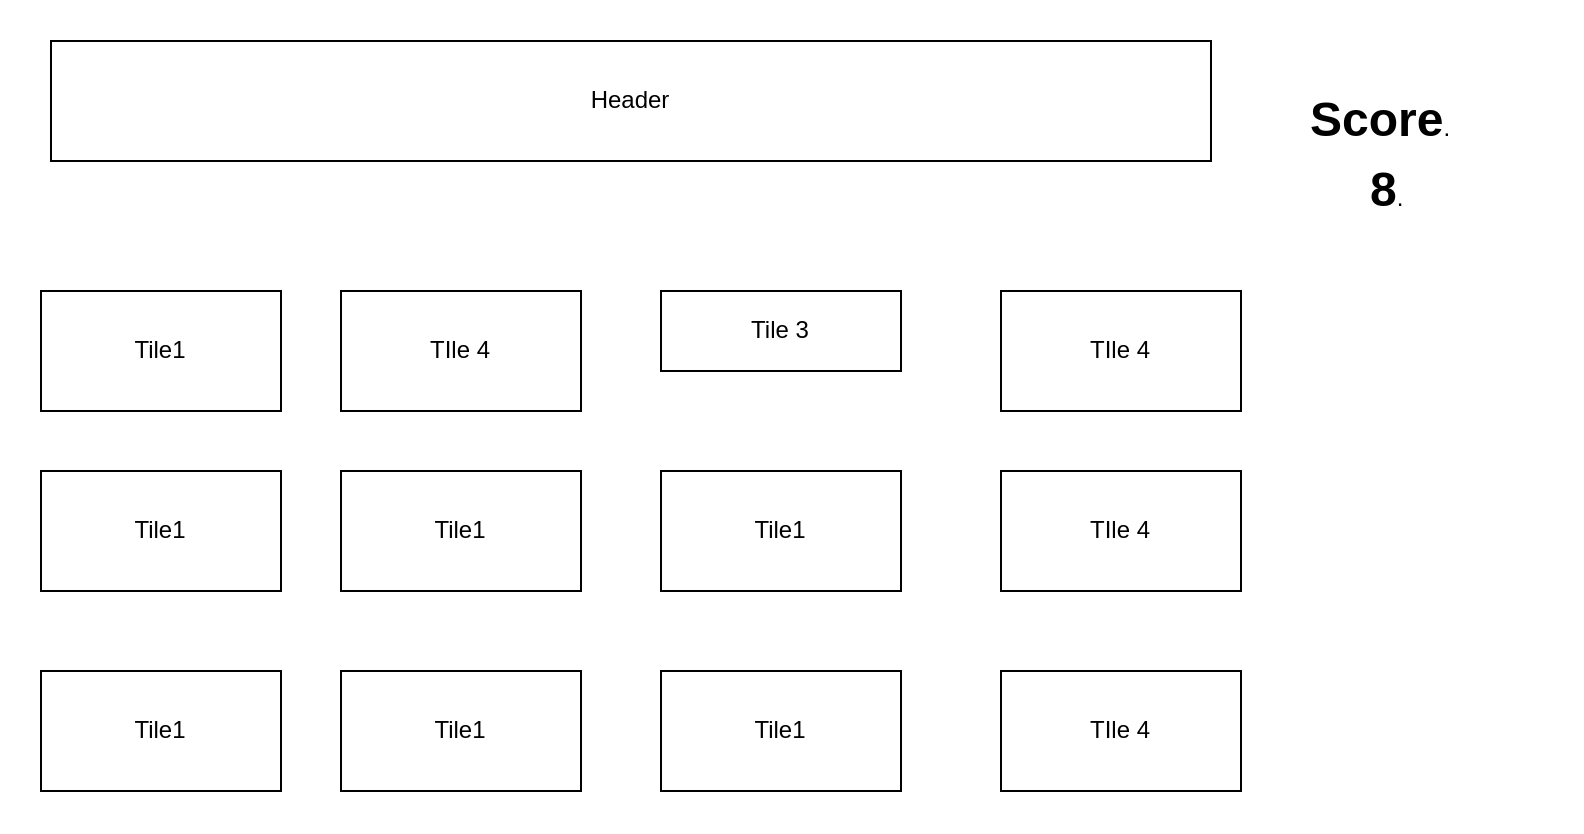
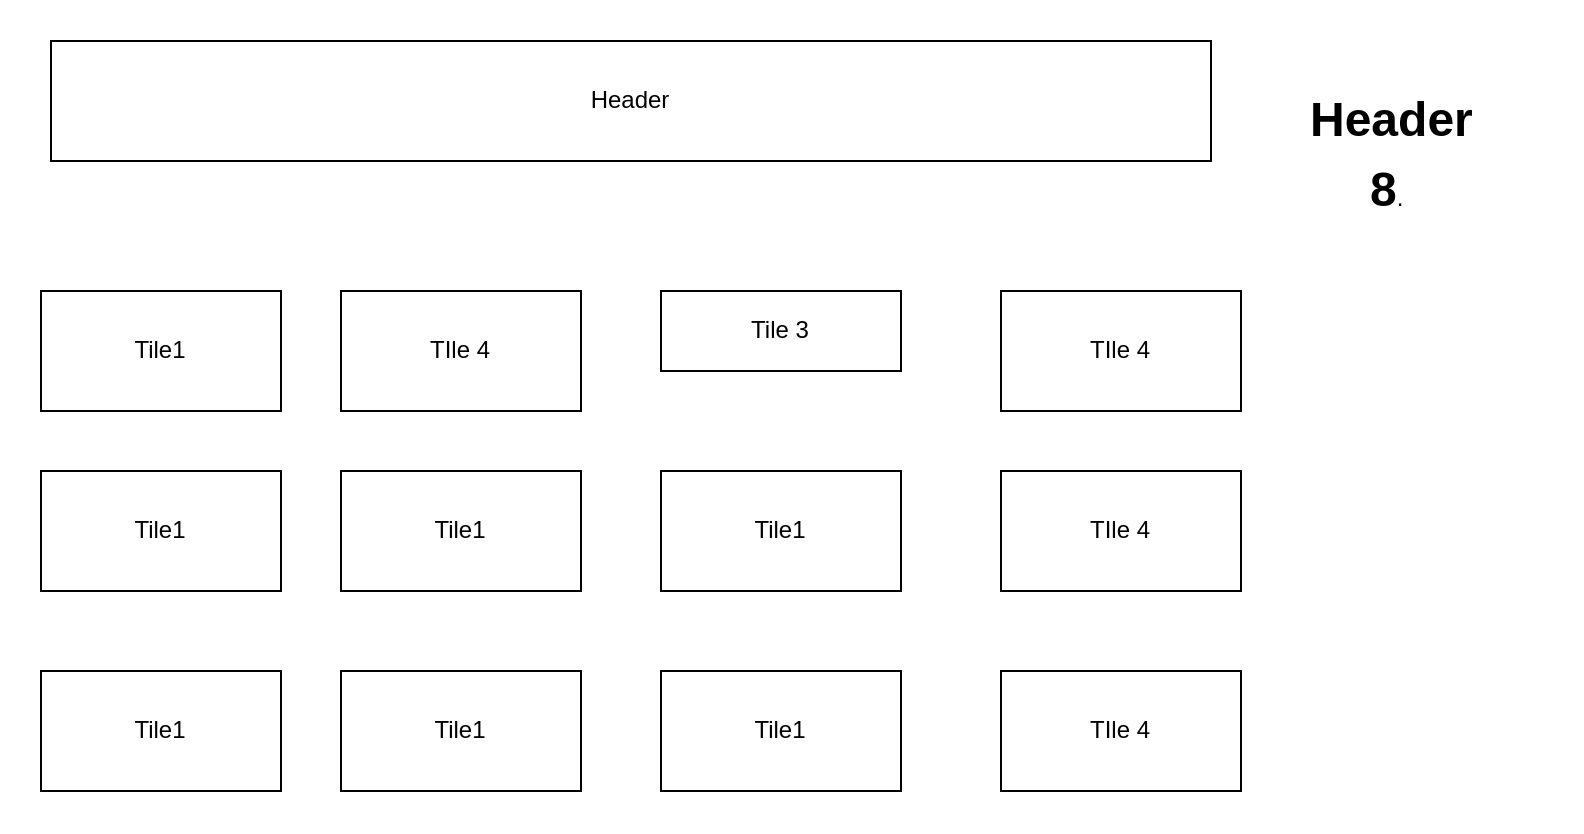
(1348, 75) -> (1355, 75)
